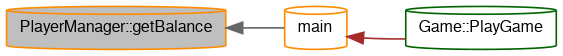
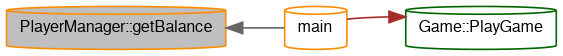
(385, 39) -> (368, 18)
